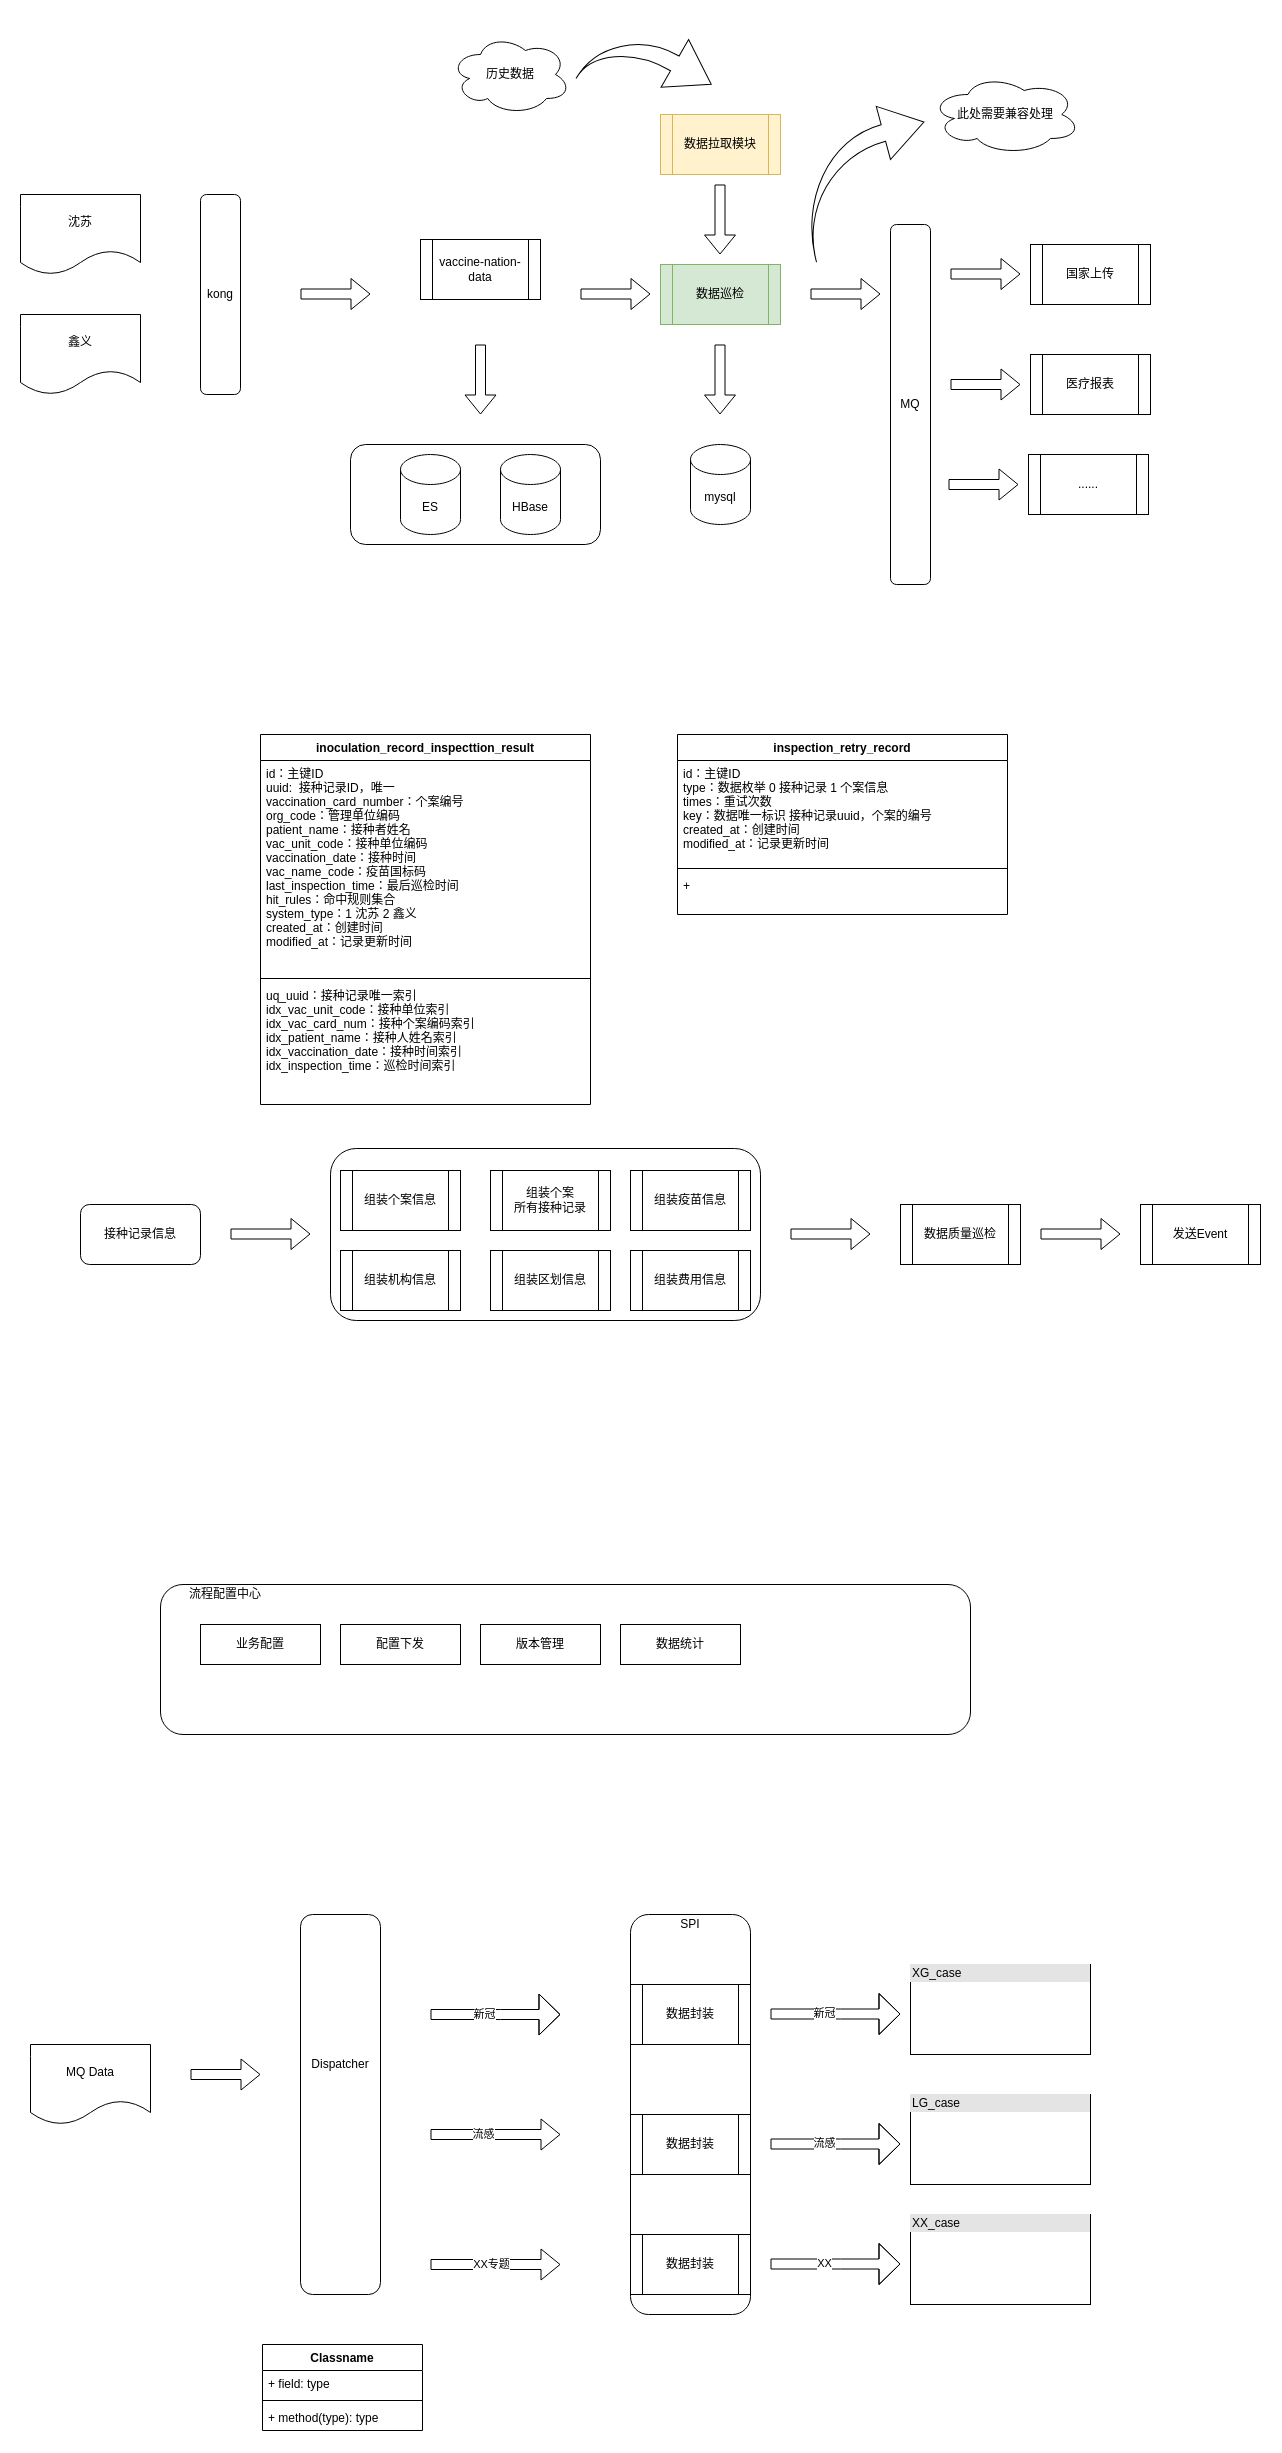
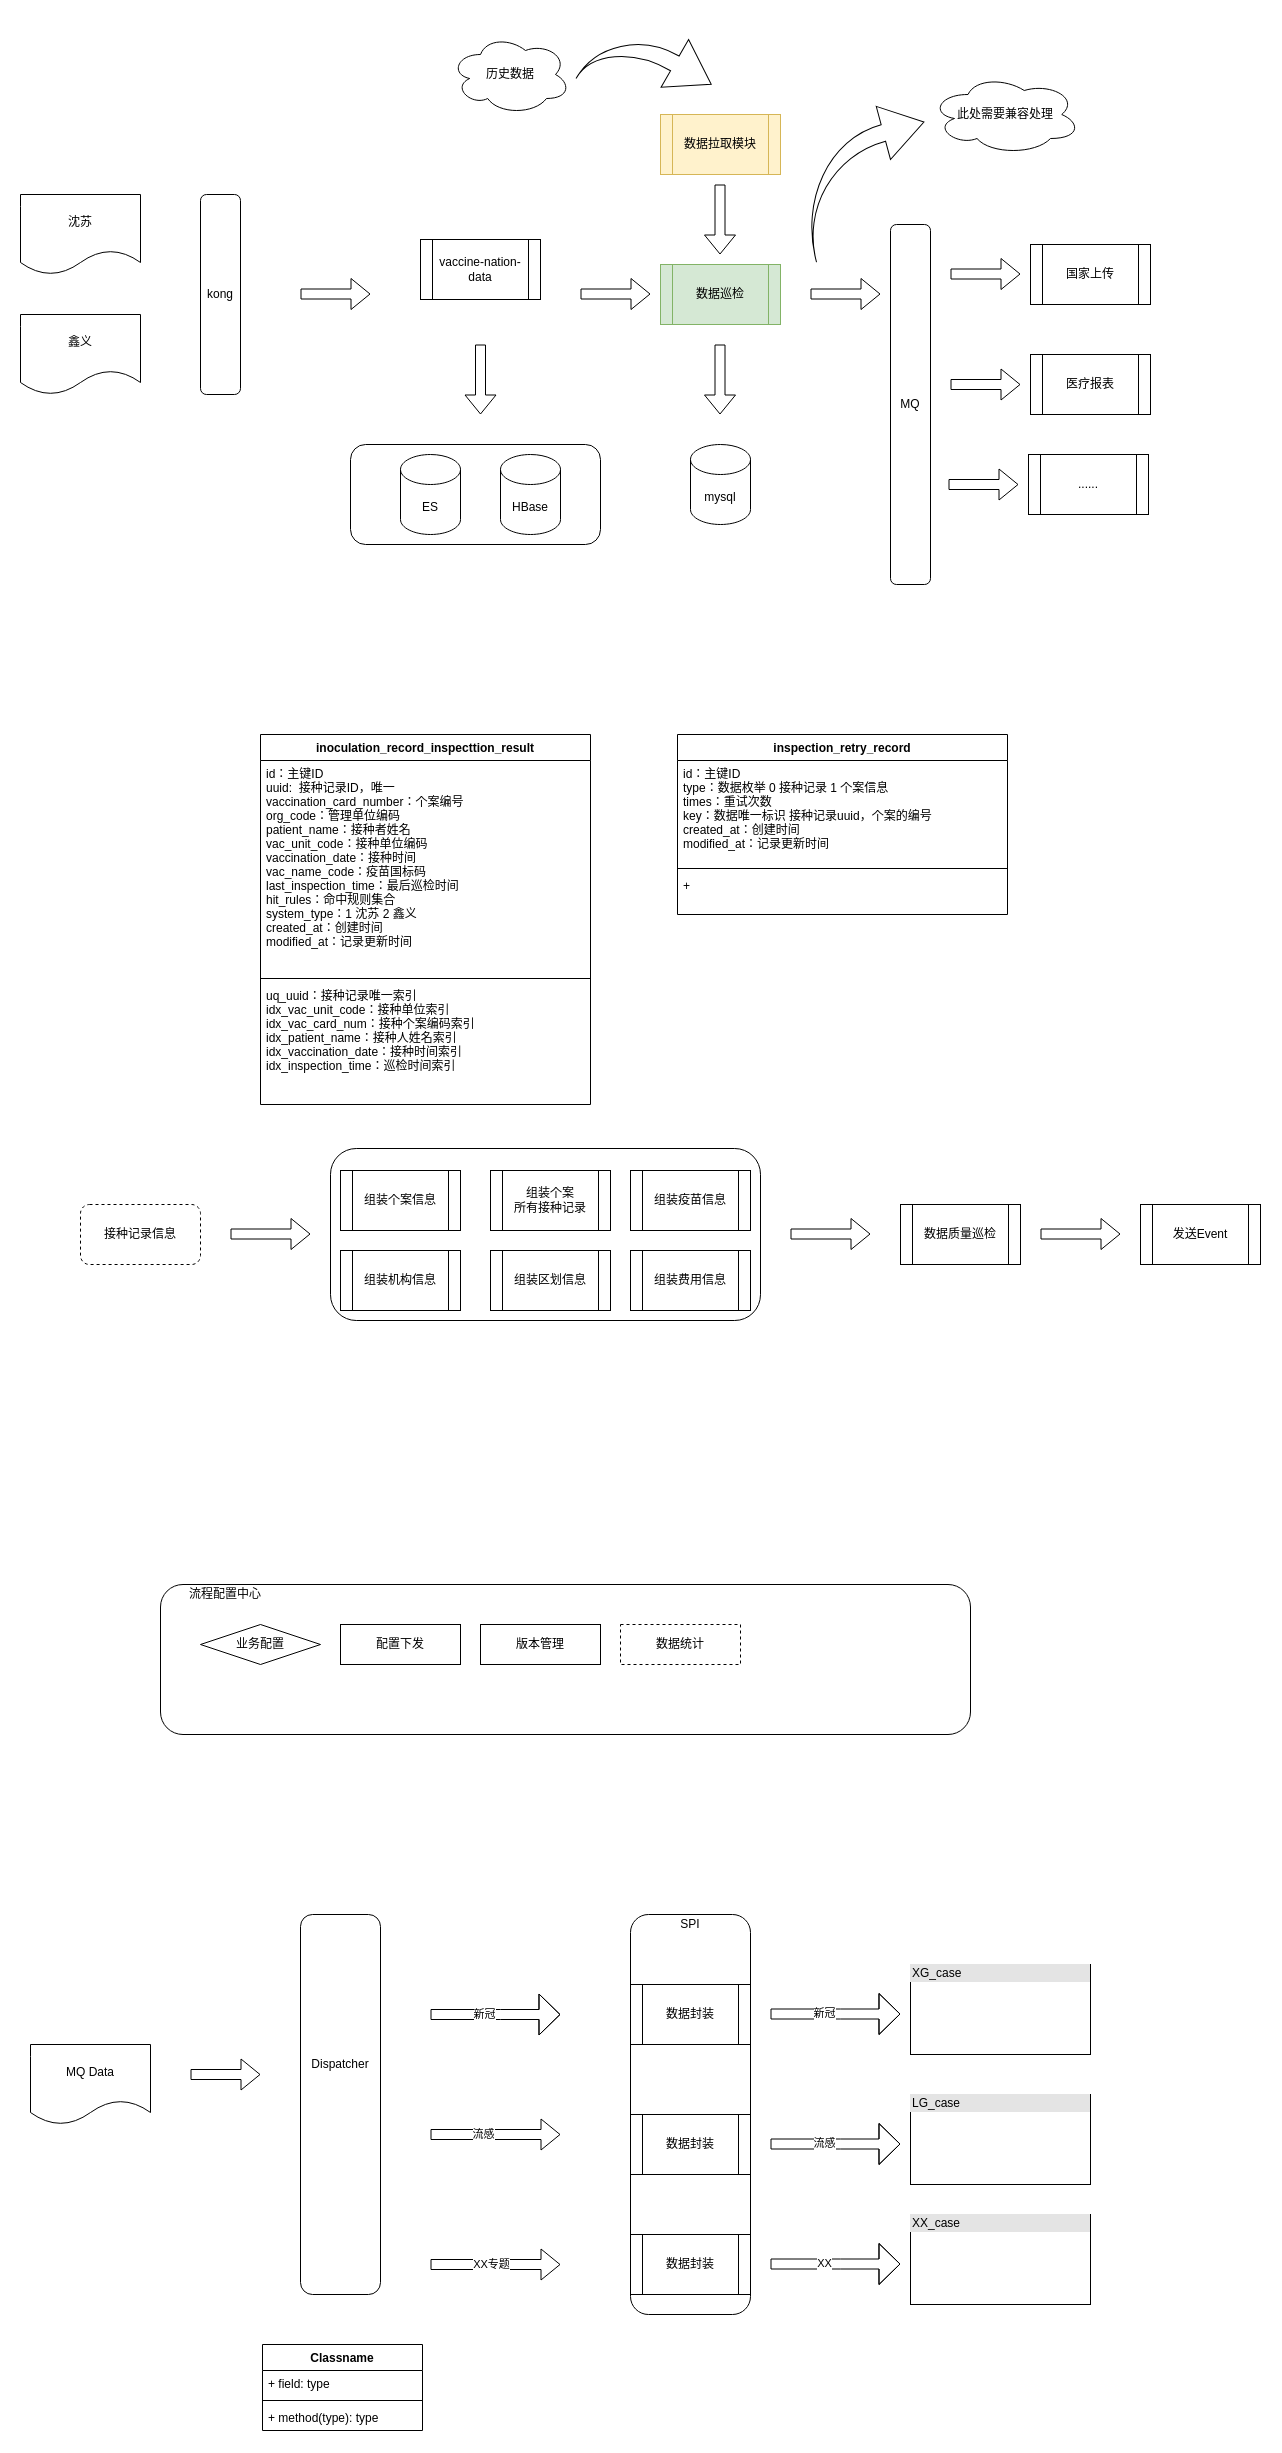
(141, 1235) -> (141, 1235)
(261, 1645) -> (261, 1645)
(681, 1645) -> (681, 1645)
